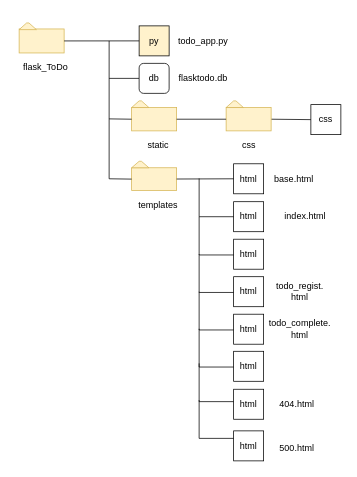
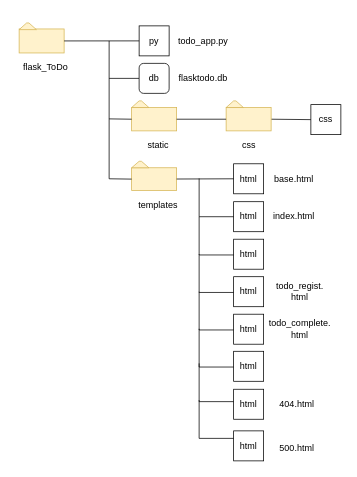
(154, 41) -> (154, 41)
(305, 217) -> (294, 217)
